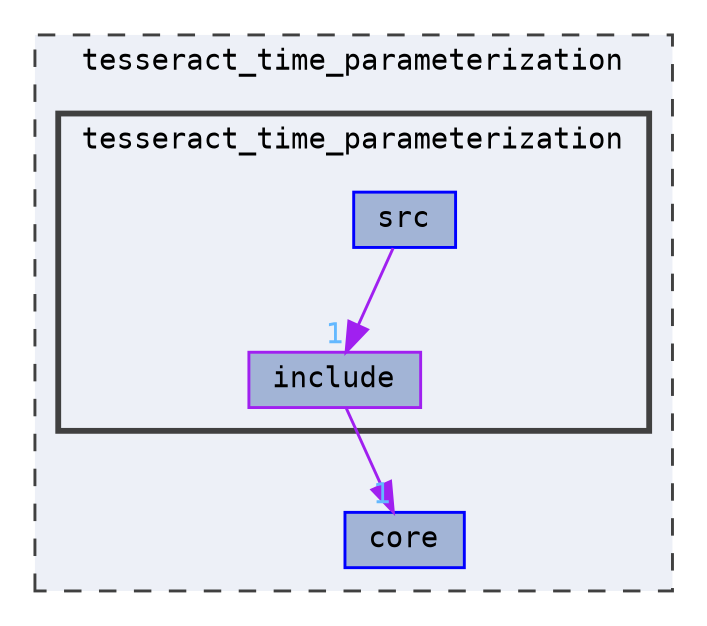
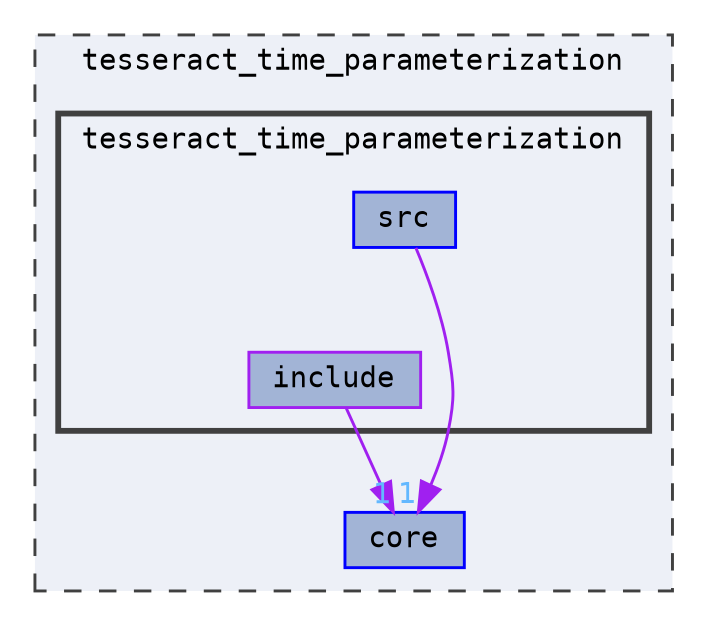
(376, 287) -> (450, 365)
